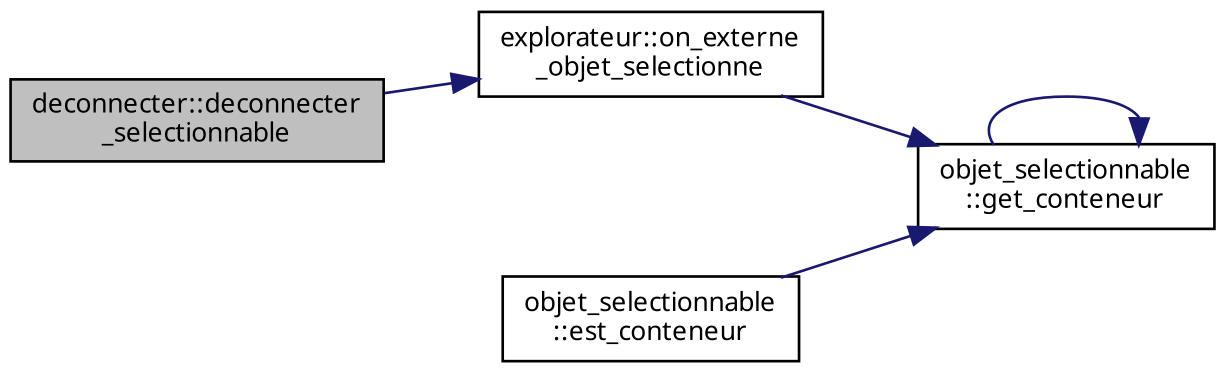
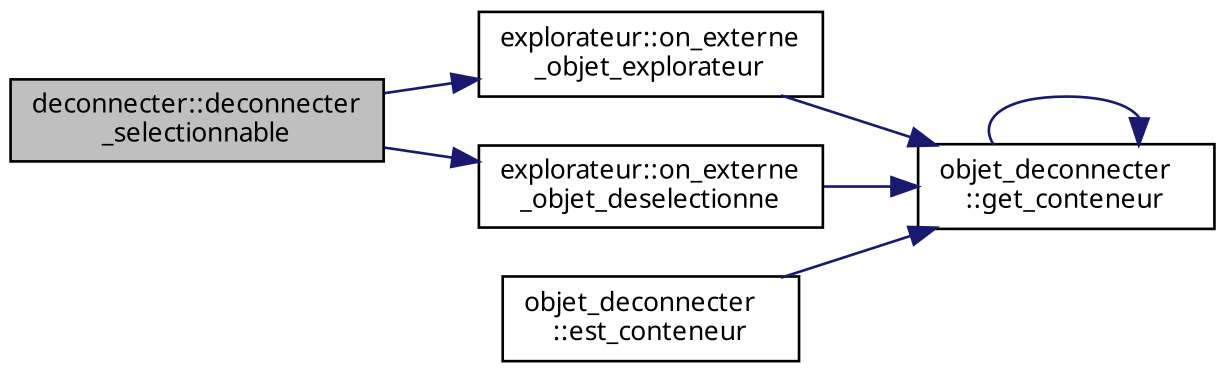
(651, 54) -> (651, 54)
none -> (651, 187)
(1066, 187) -> (1066, 187)
(651, 319) -> (651, 319)
